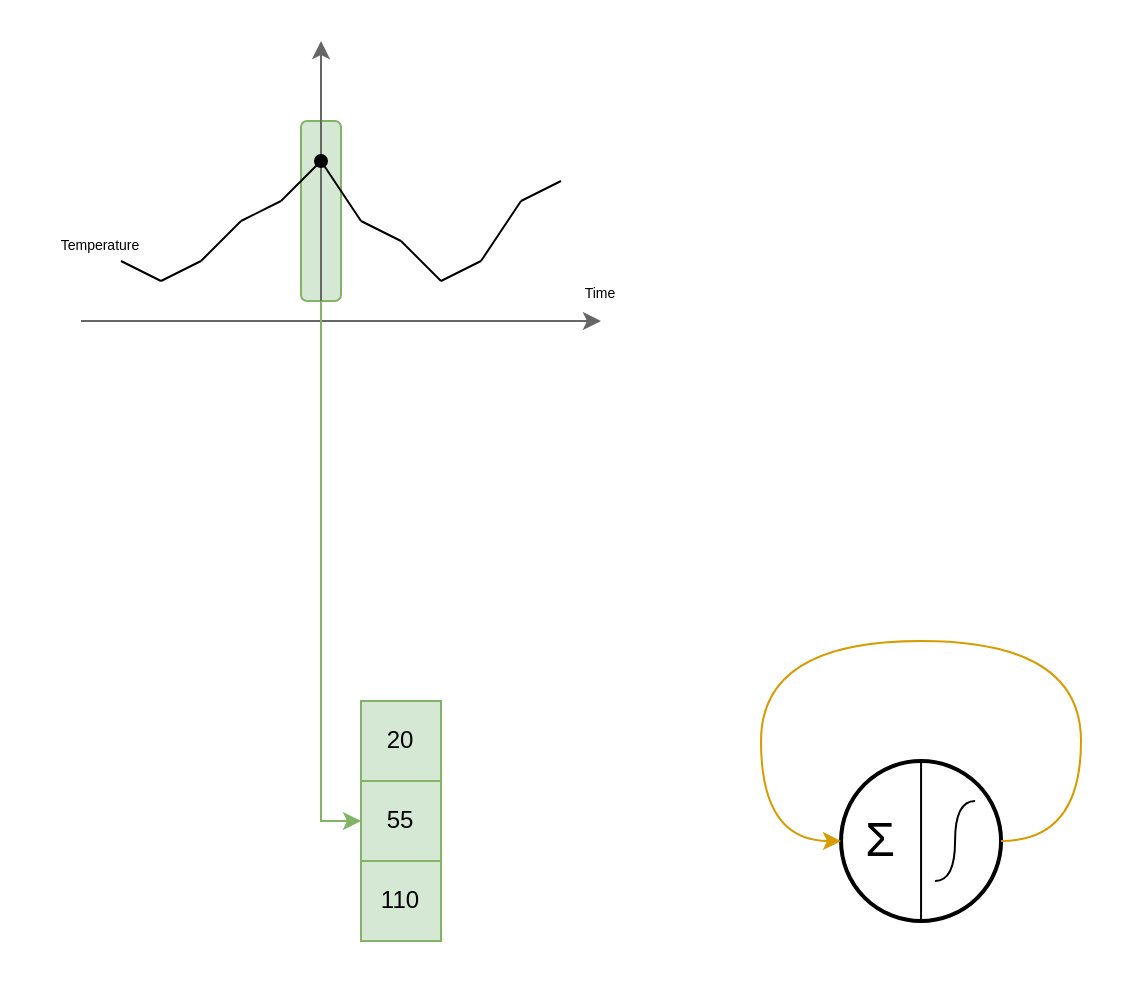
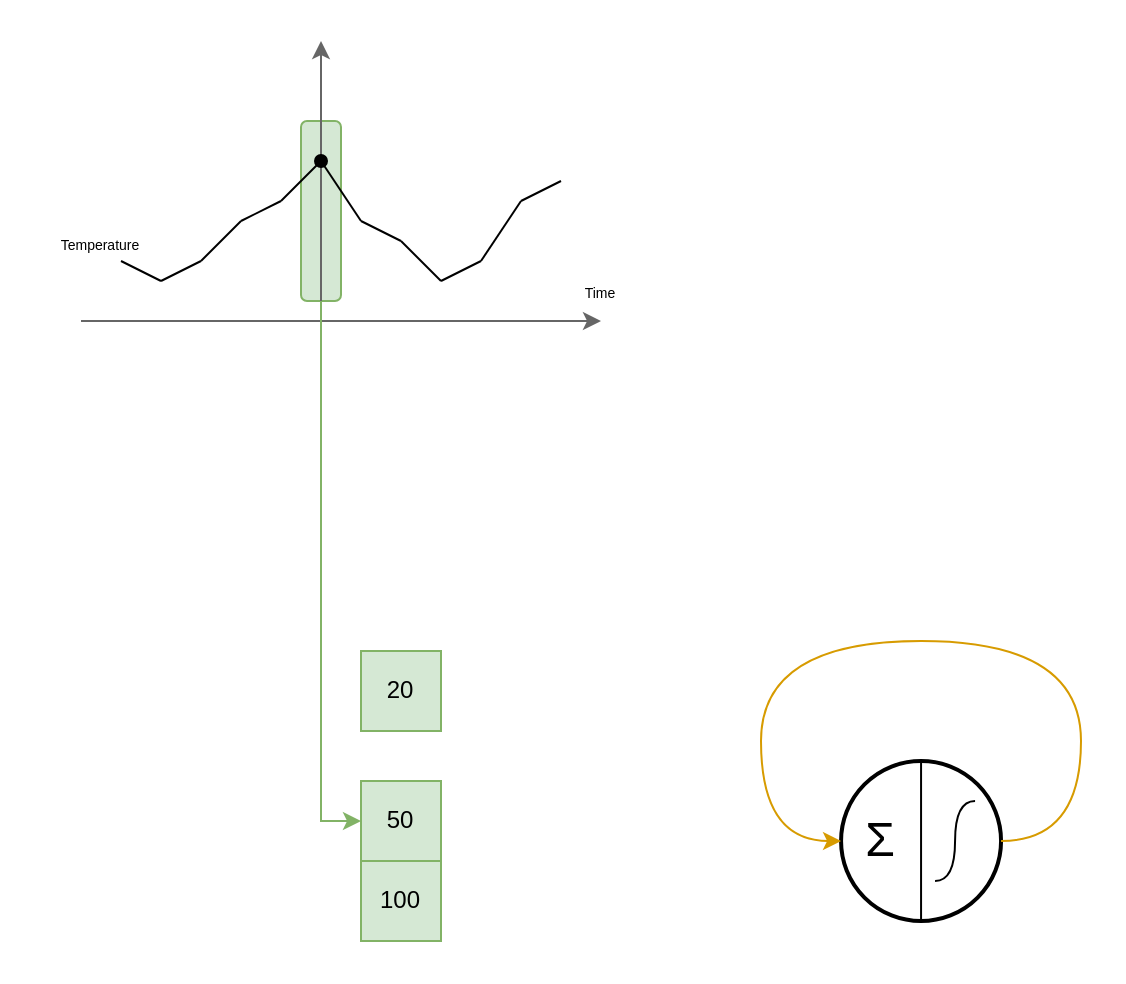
(401, 741) -> (401, 691)
(401, 821) -> (401, 821)
(401, 901) -> (401, 901)
